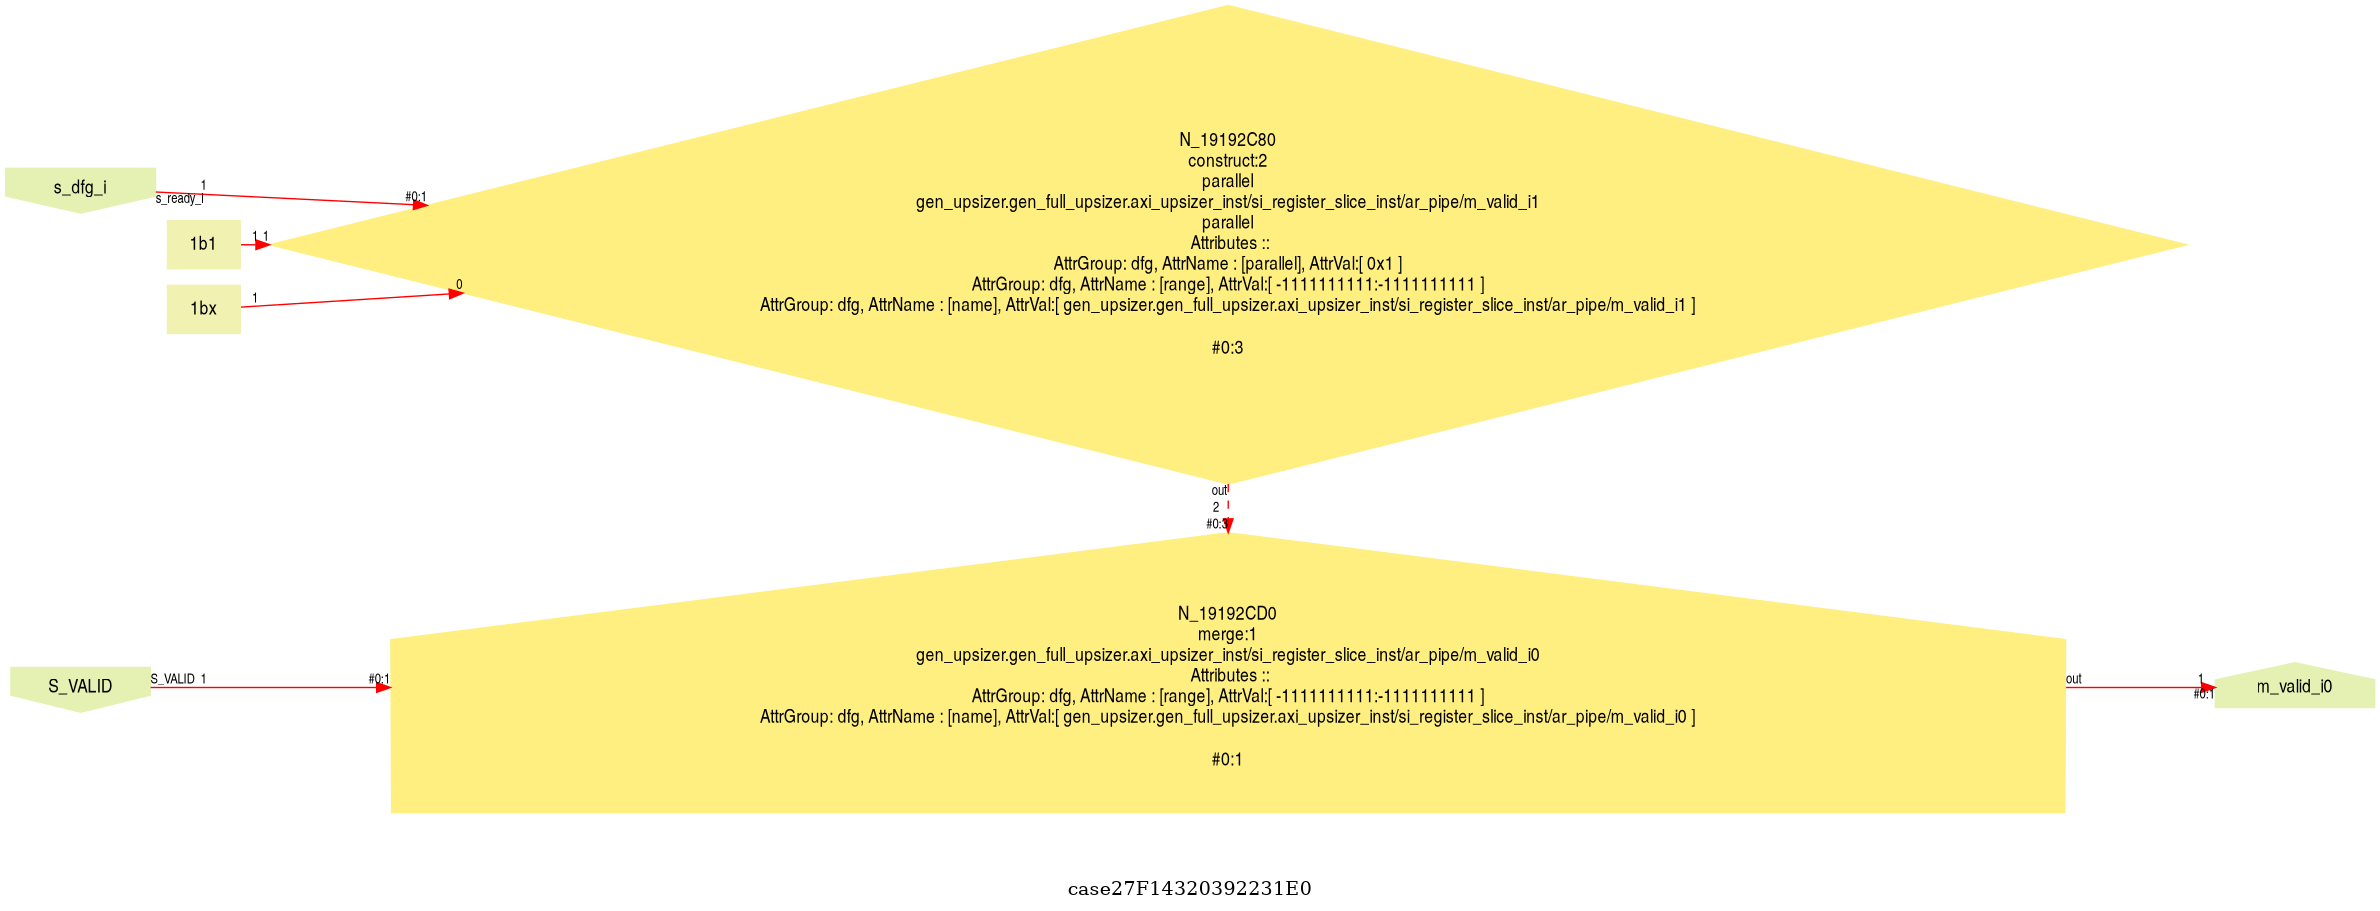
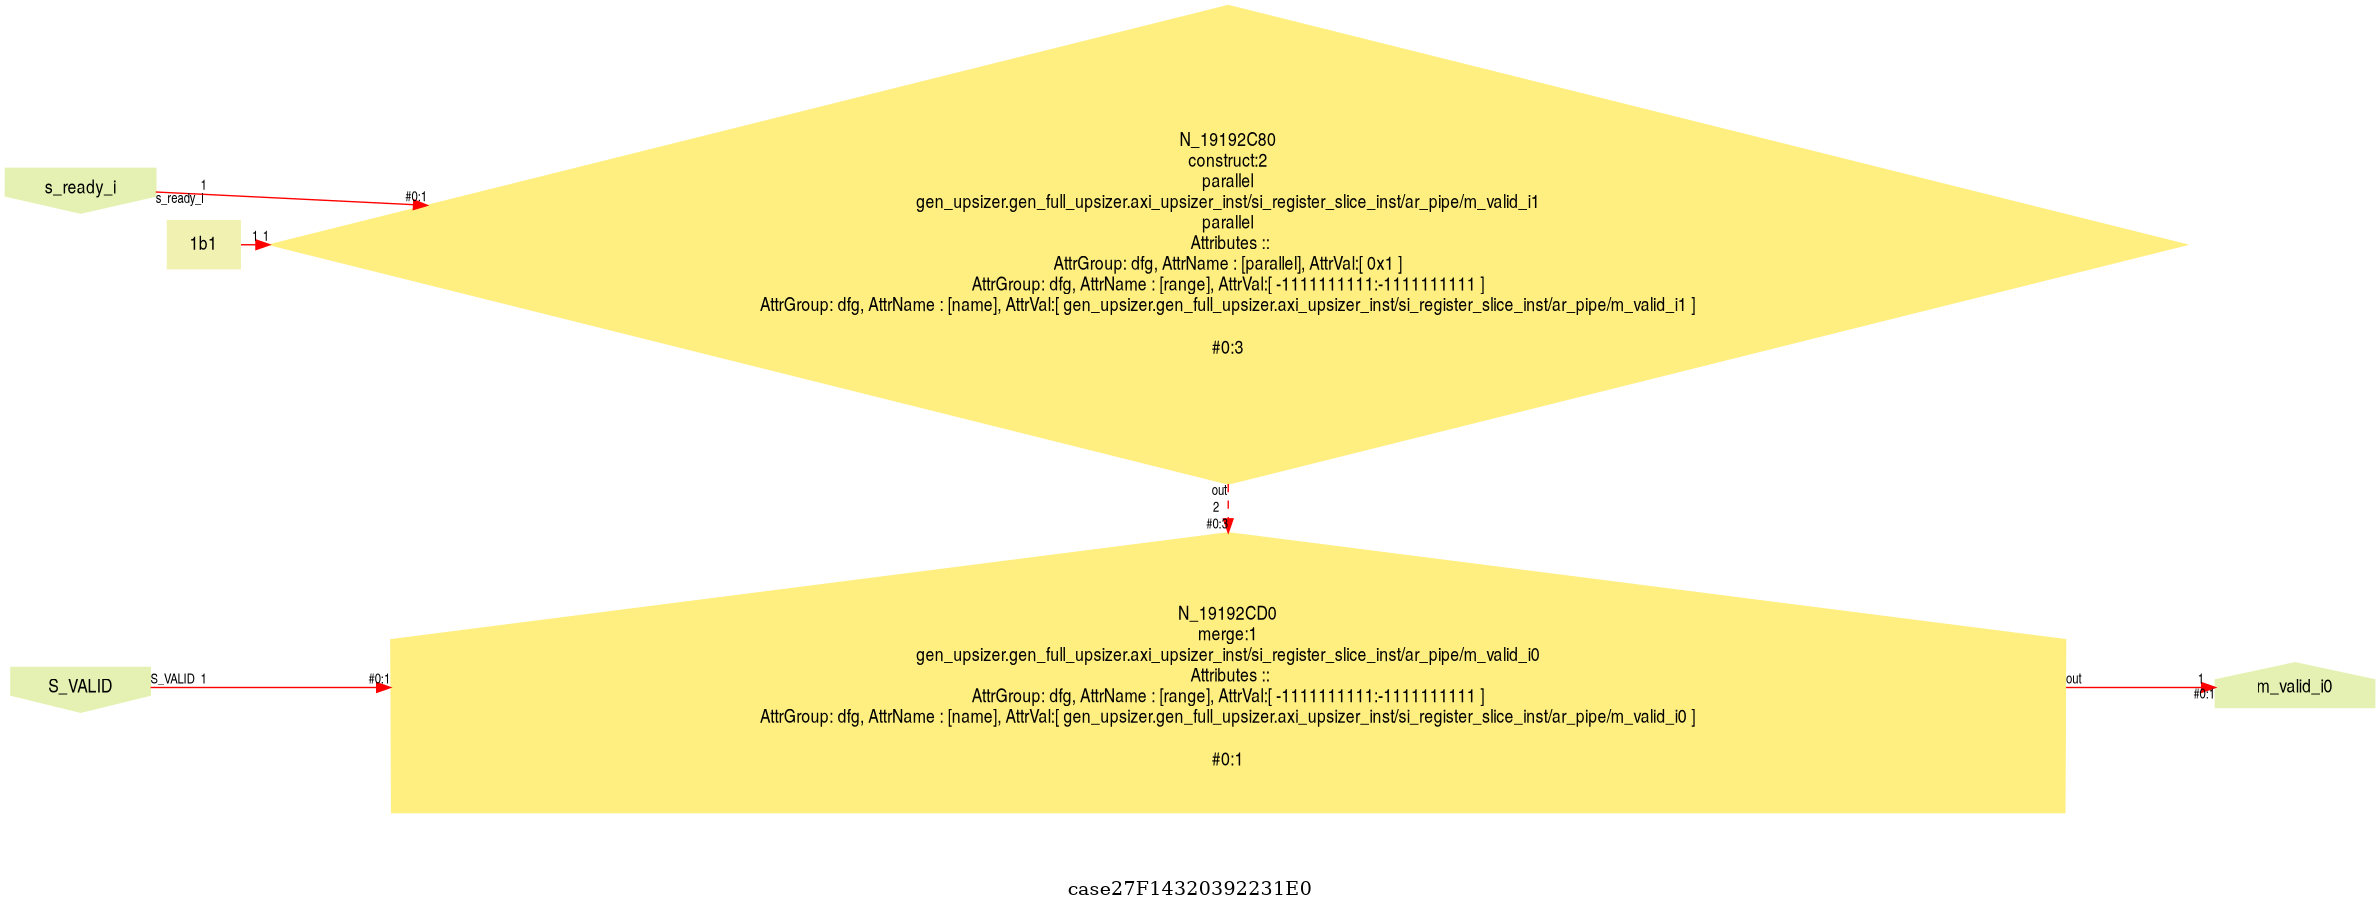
(81, 188) -> (81, 188)
(204, 309) -> none
